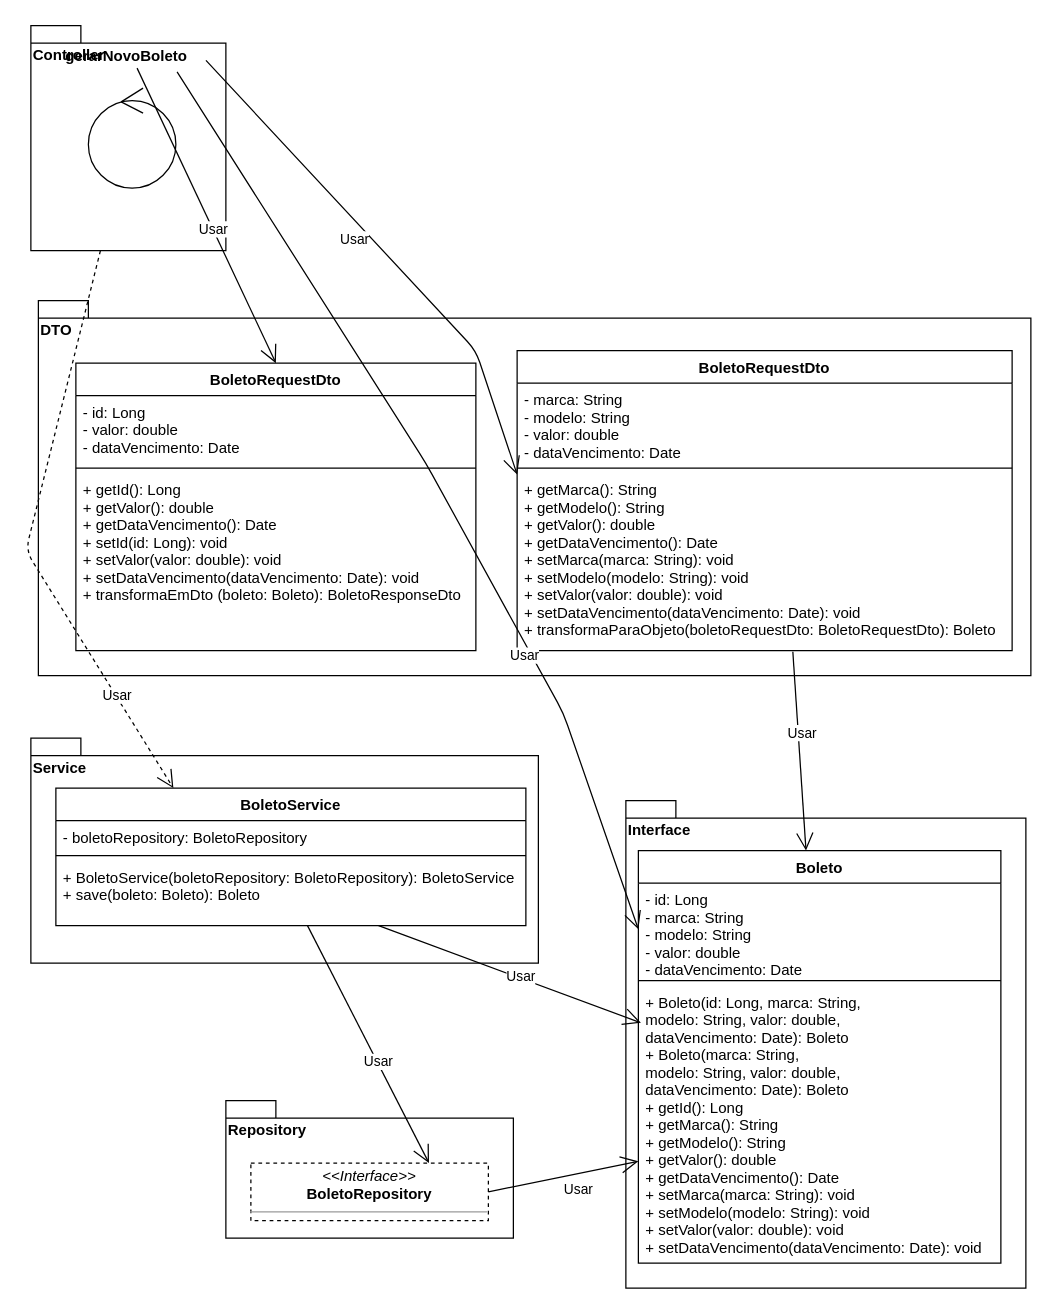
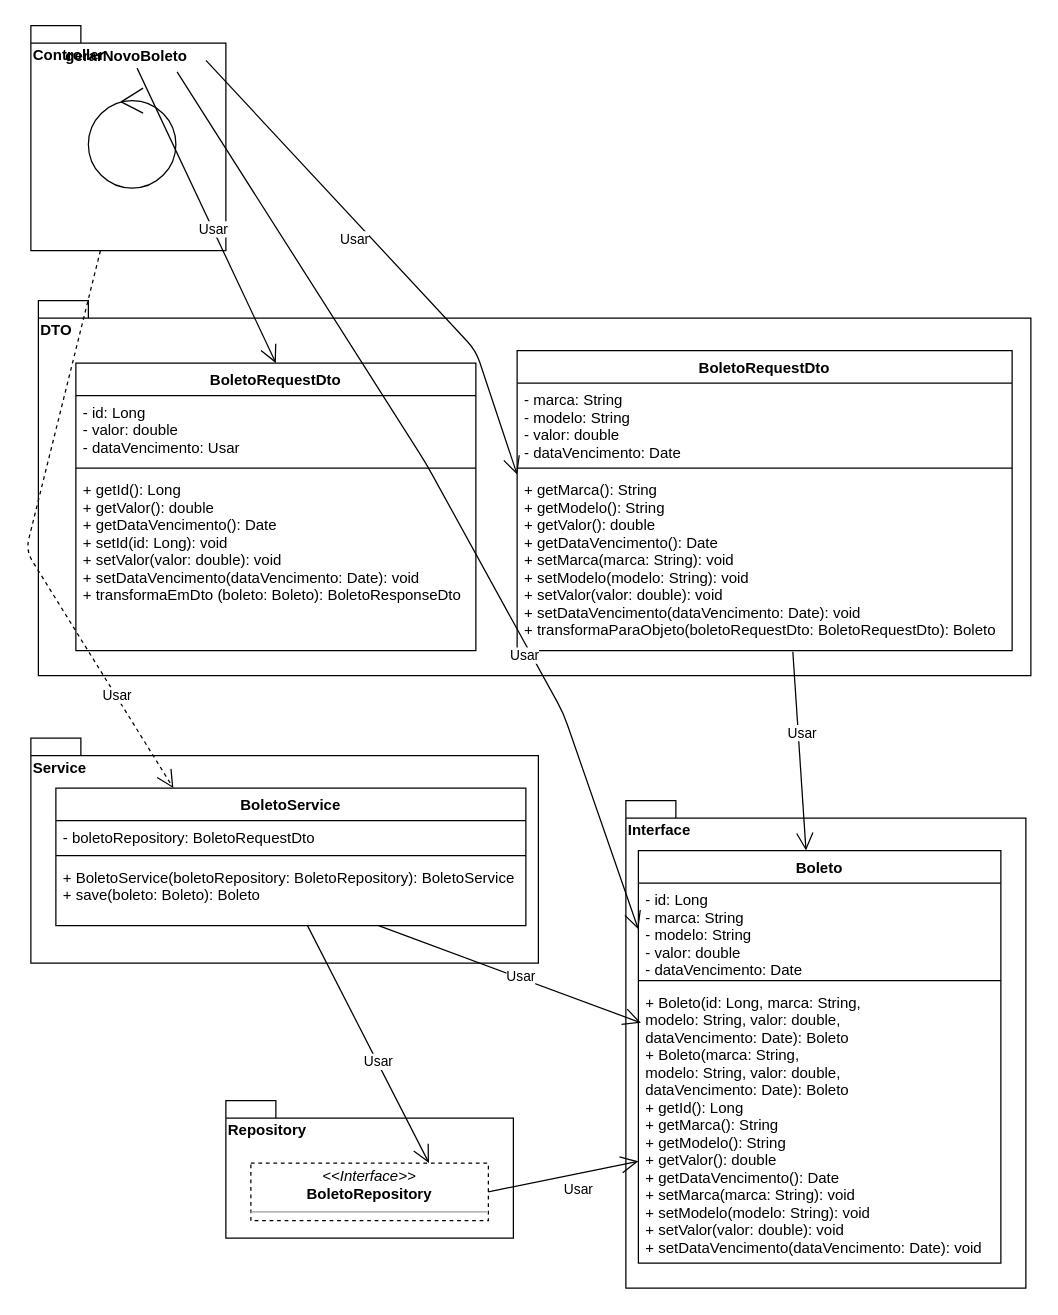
(117, 413) -> (117, 413)
(200, 838) -> (202, 838)
